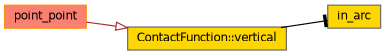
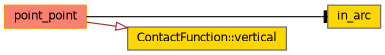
(301, 24) -> (204, 17)
